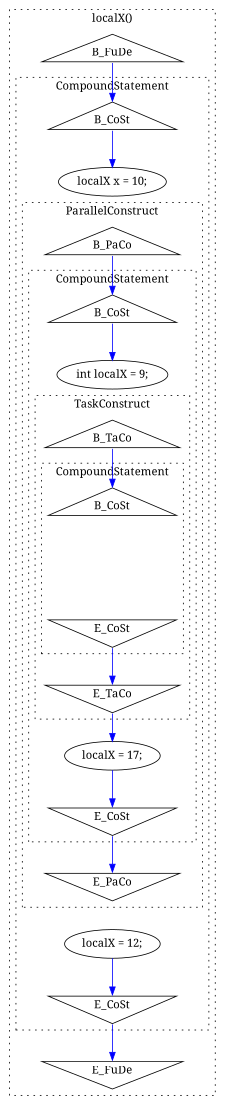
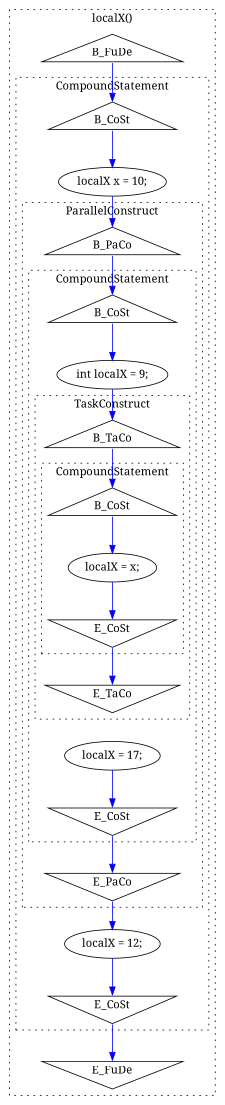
none -> (112, 208)
none -> (112, 401)
none -> (112, 568)
(112, 724) -> none
none -> (112, 912)
